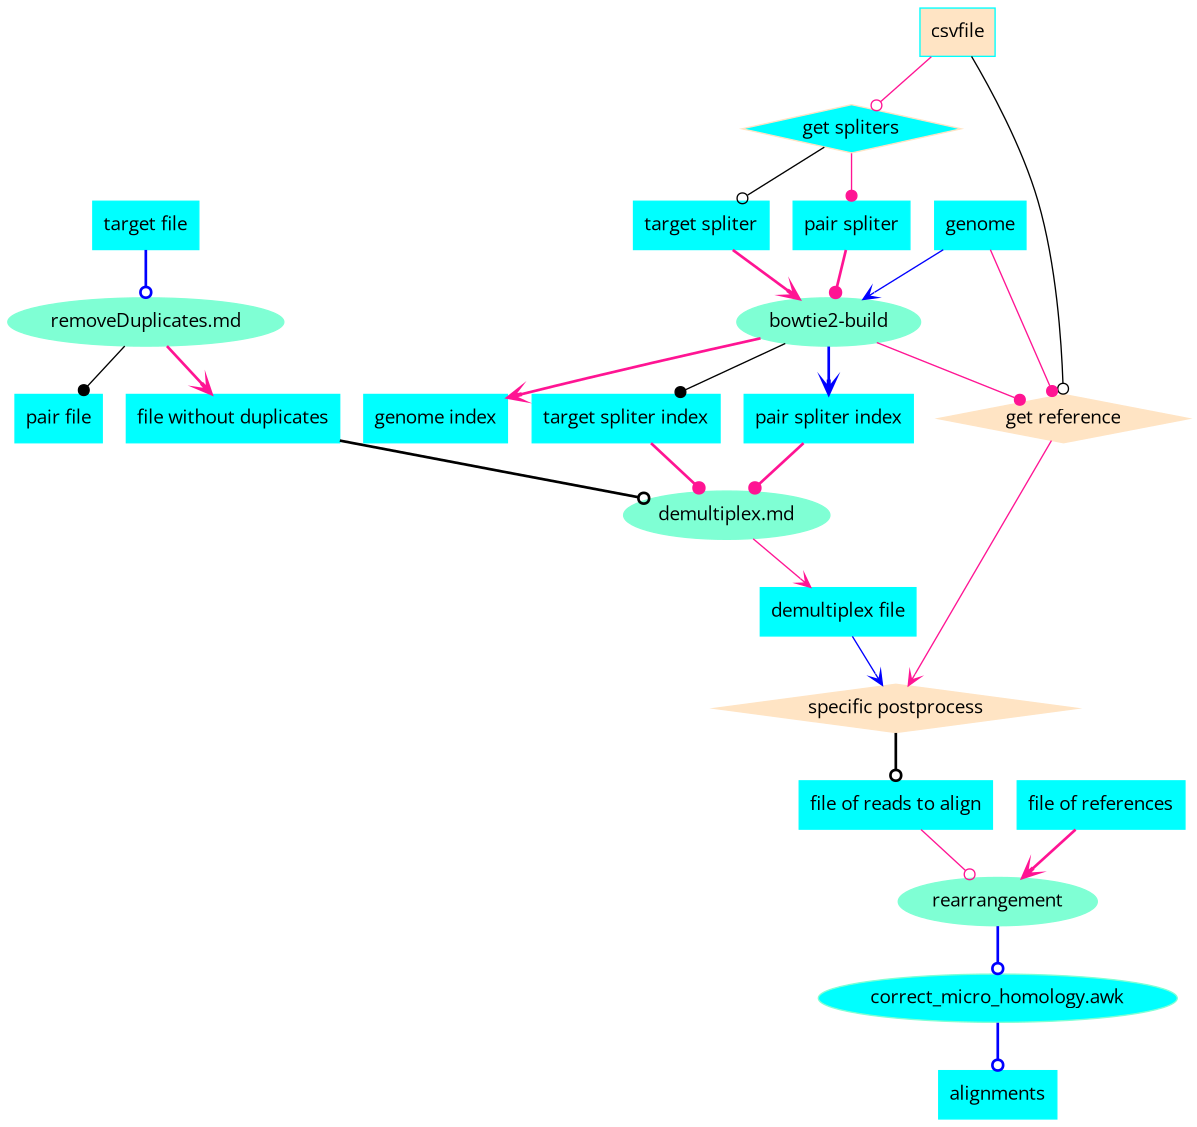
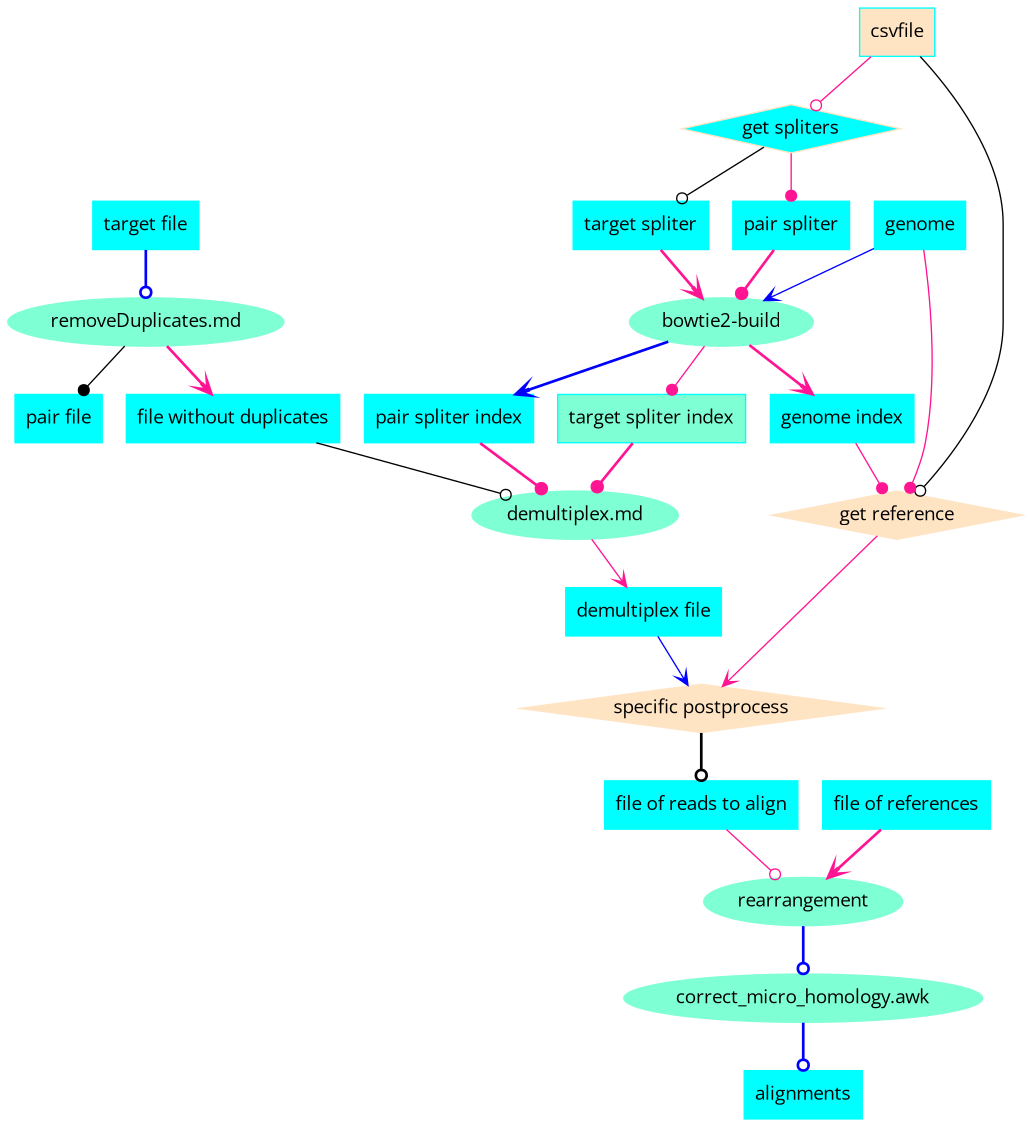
(735, 367) -> (690, 366)
(946, 370) -> (868, 463)
(626, 419) -> (652, 419)
(489, 469) -> (408, 468)
(998, 998) -> (803, 998)
